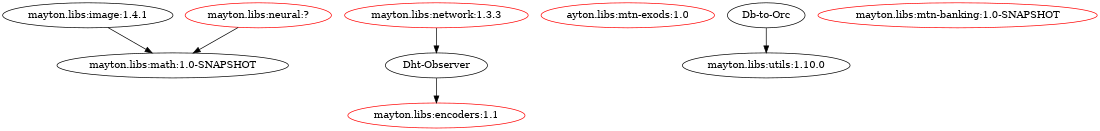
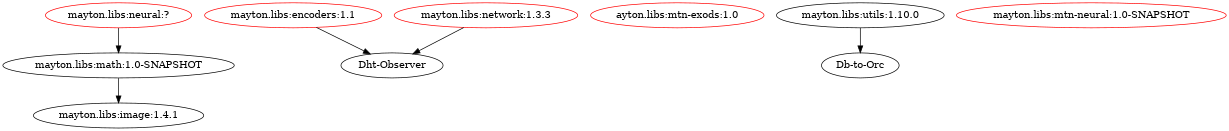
(958, 15) -> (1091, 15)
(766, 37) -> (860, 37)
(127, 38) -> (119, 87)
(436, 87) -> (340, 39)
